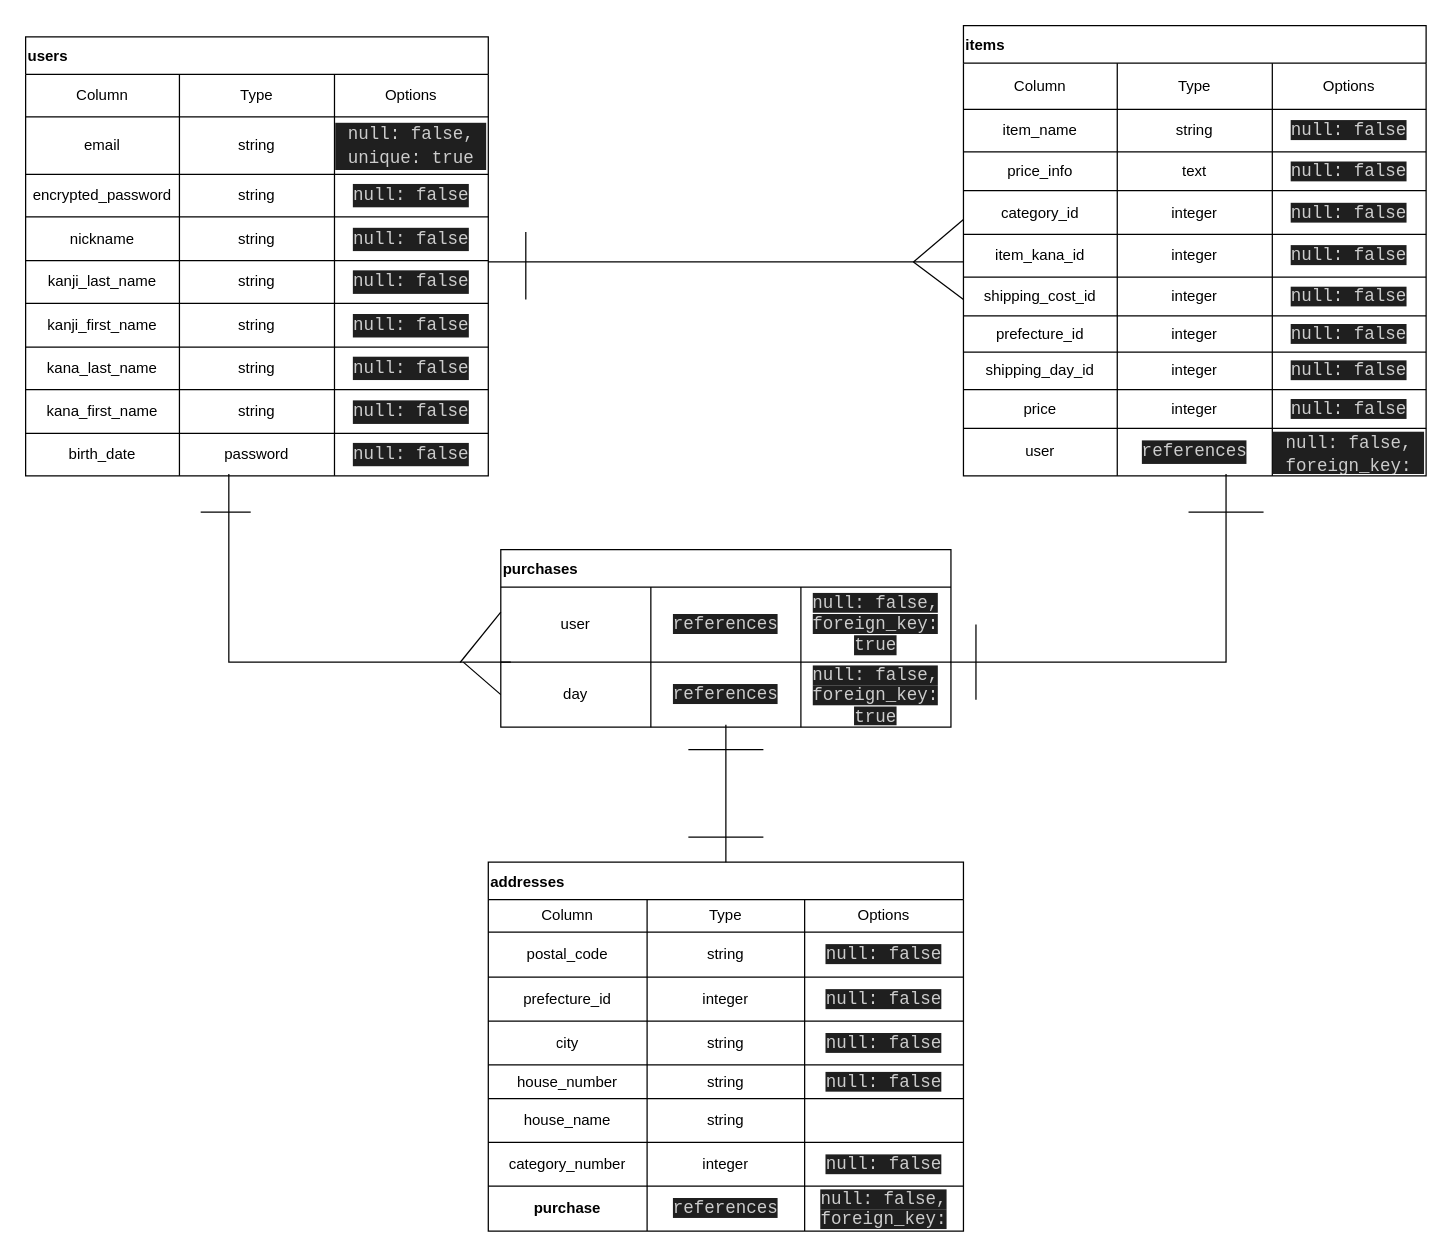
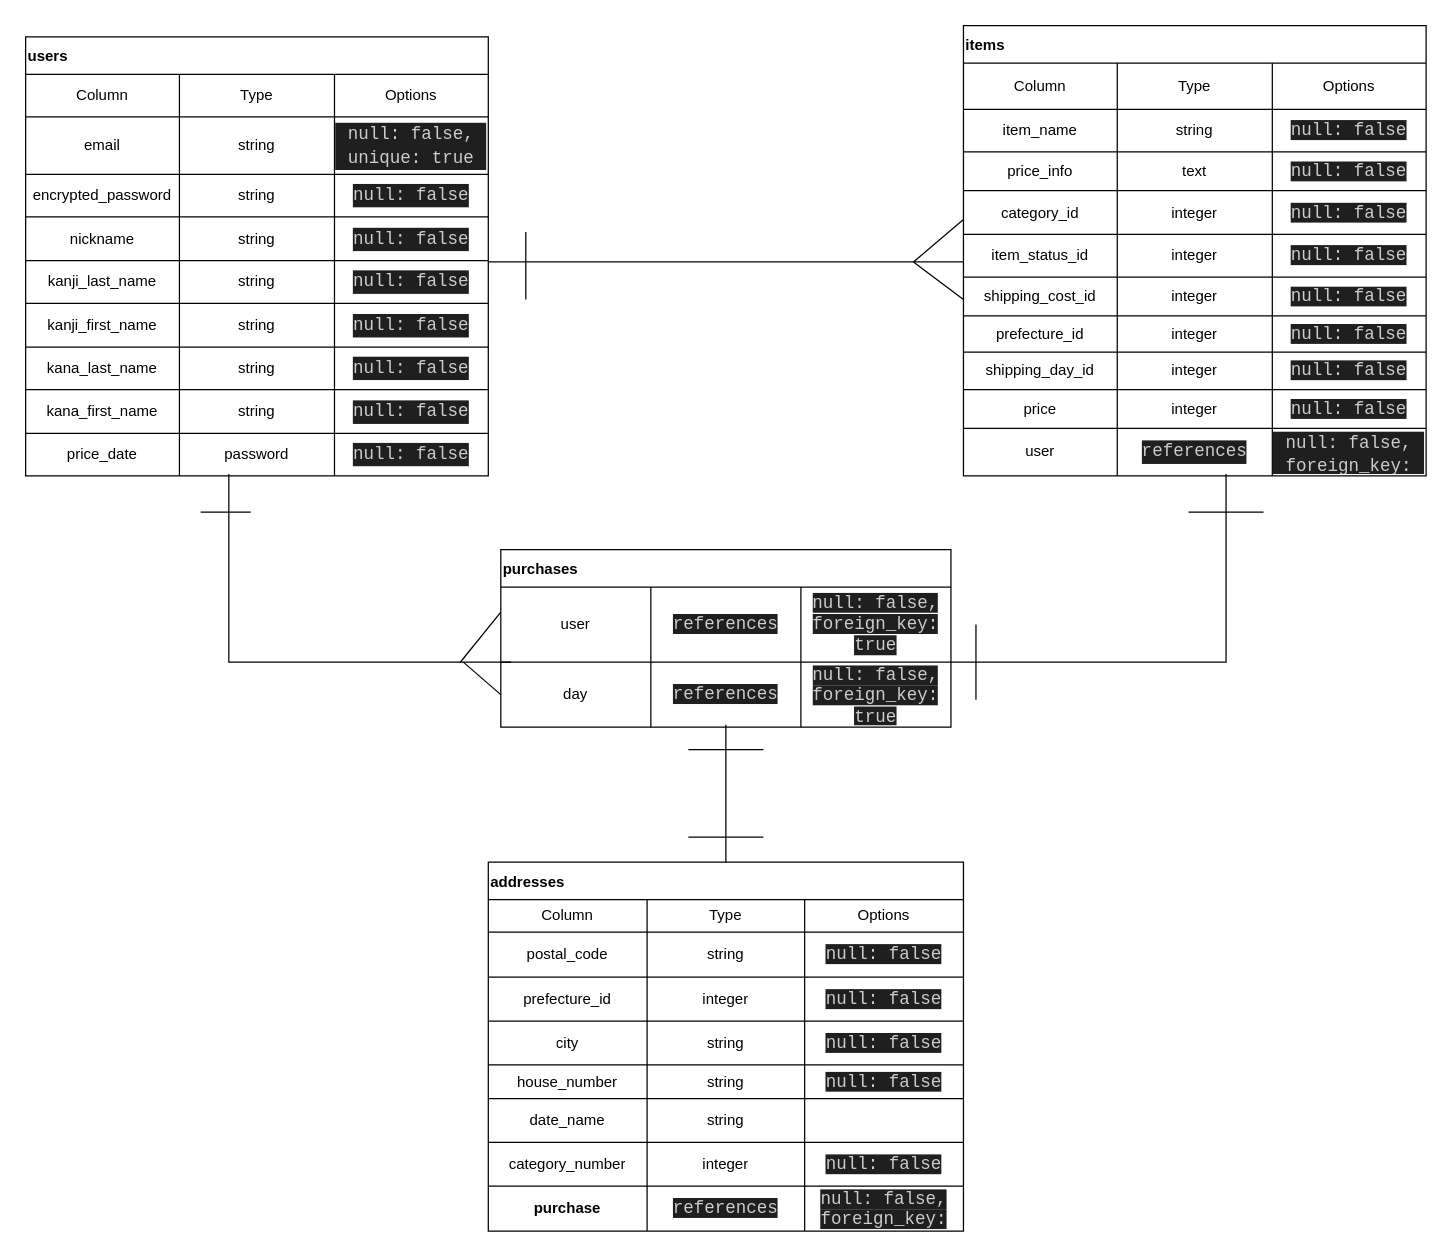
(1040, 256) -> (1040, 256)
(103, 454) -> (103, 454)
(568, 1121) -> (568, 1121)
